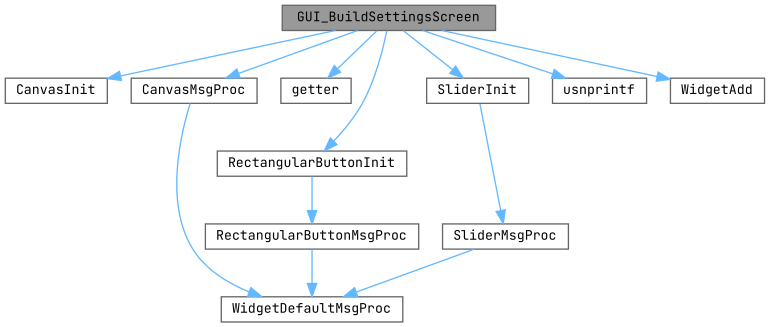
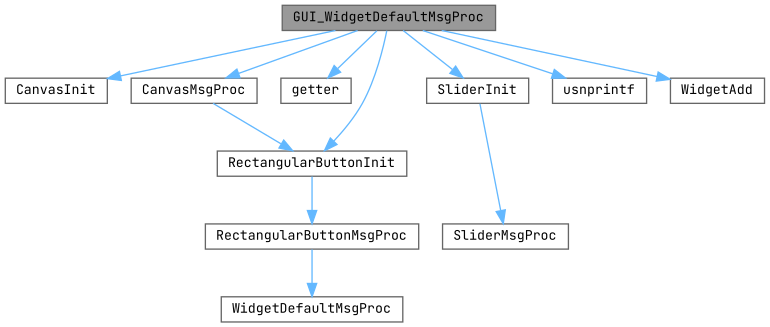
(389, 18) -> (389, 18)
(179, 213) -> (247, 124)
(415, 271) -> none
